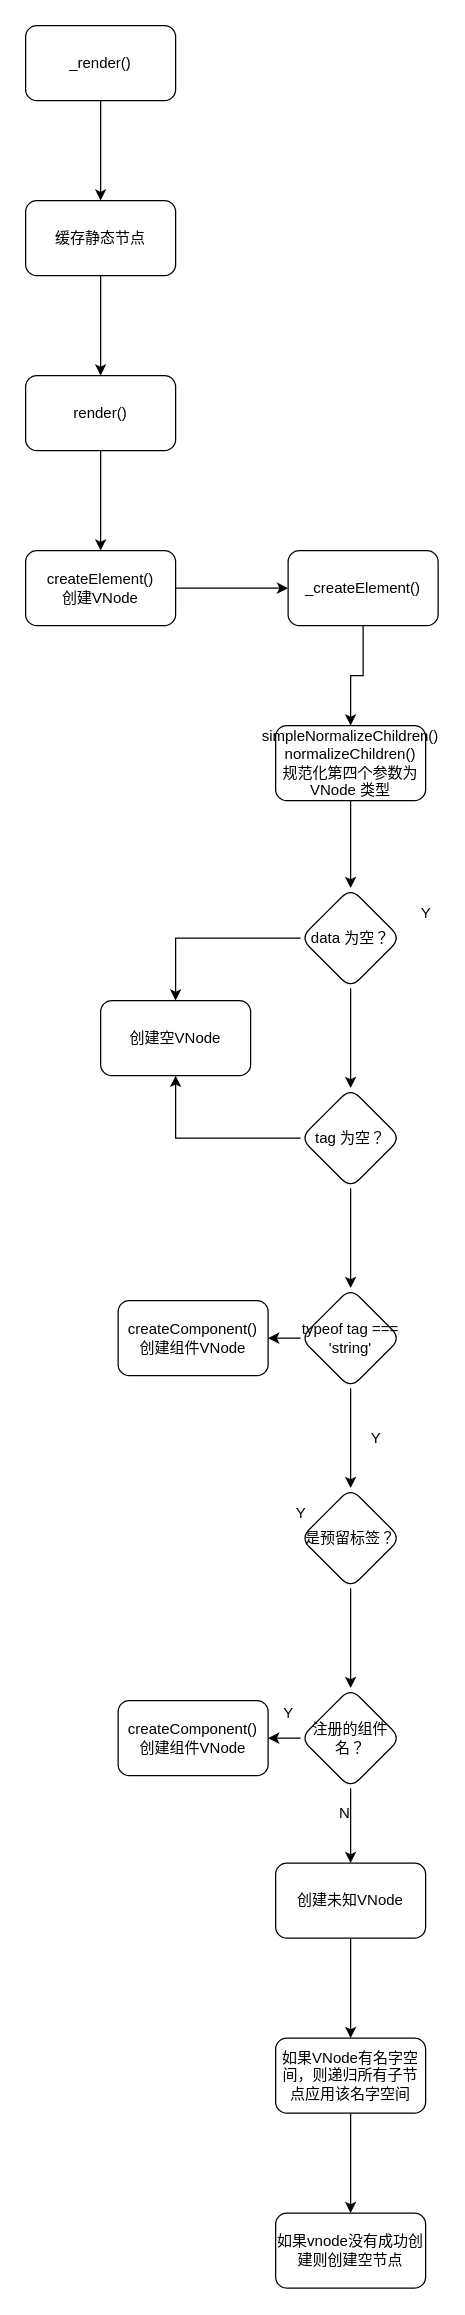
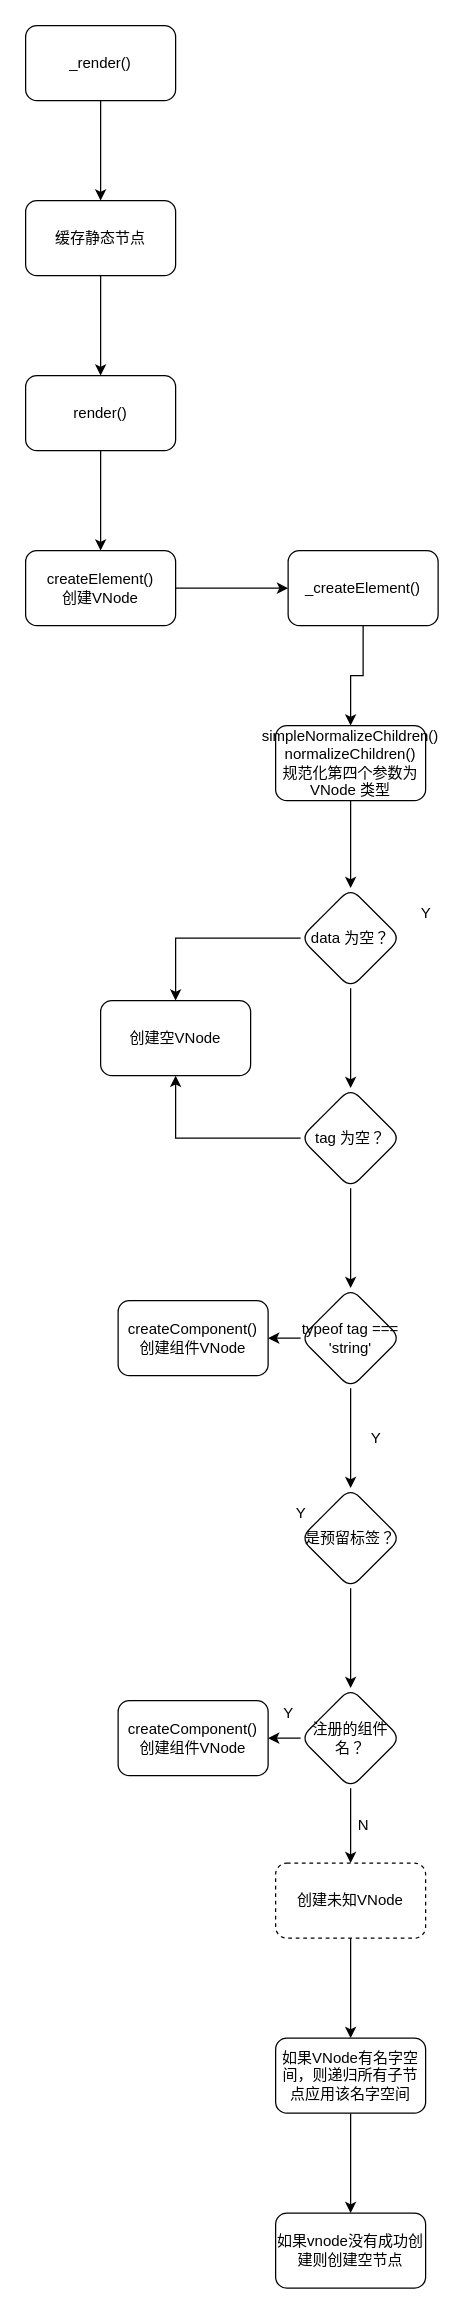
(344, 1813) -> (363, 1826)
(351, 1901) -> (351, 1901)
